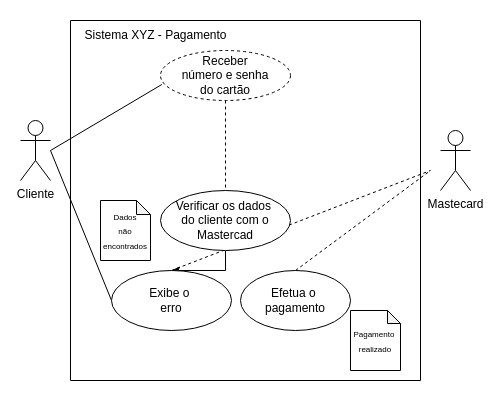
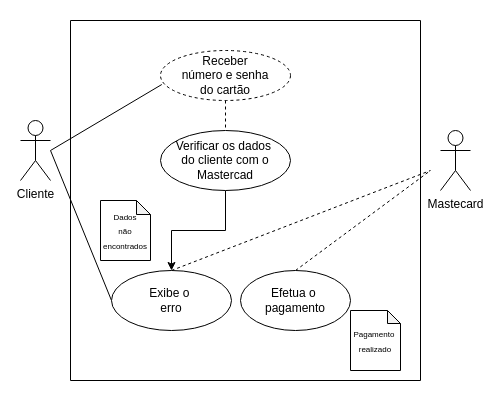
(156, 36) -> none
(226, 221) -> (226, 161)
